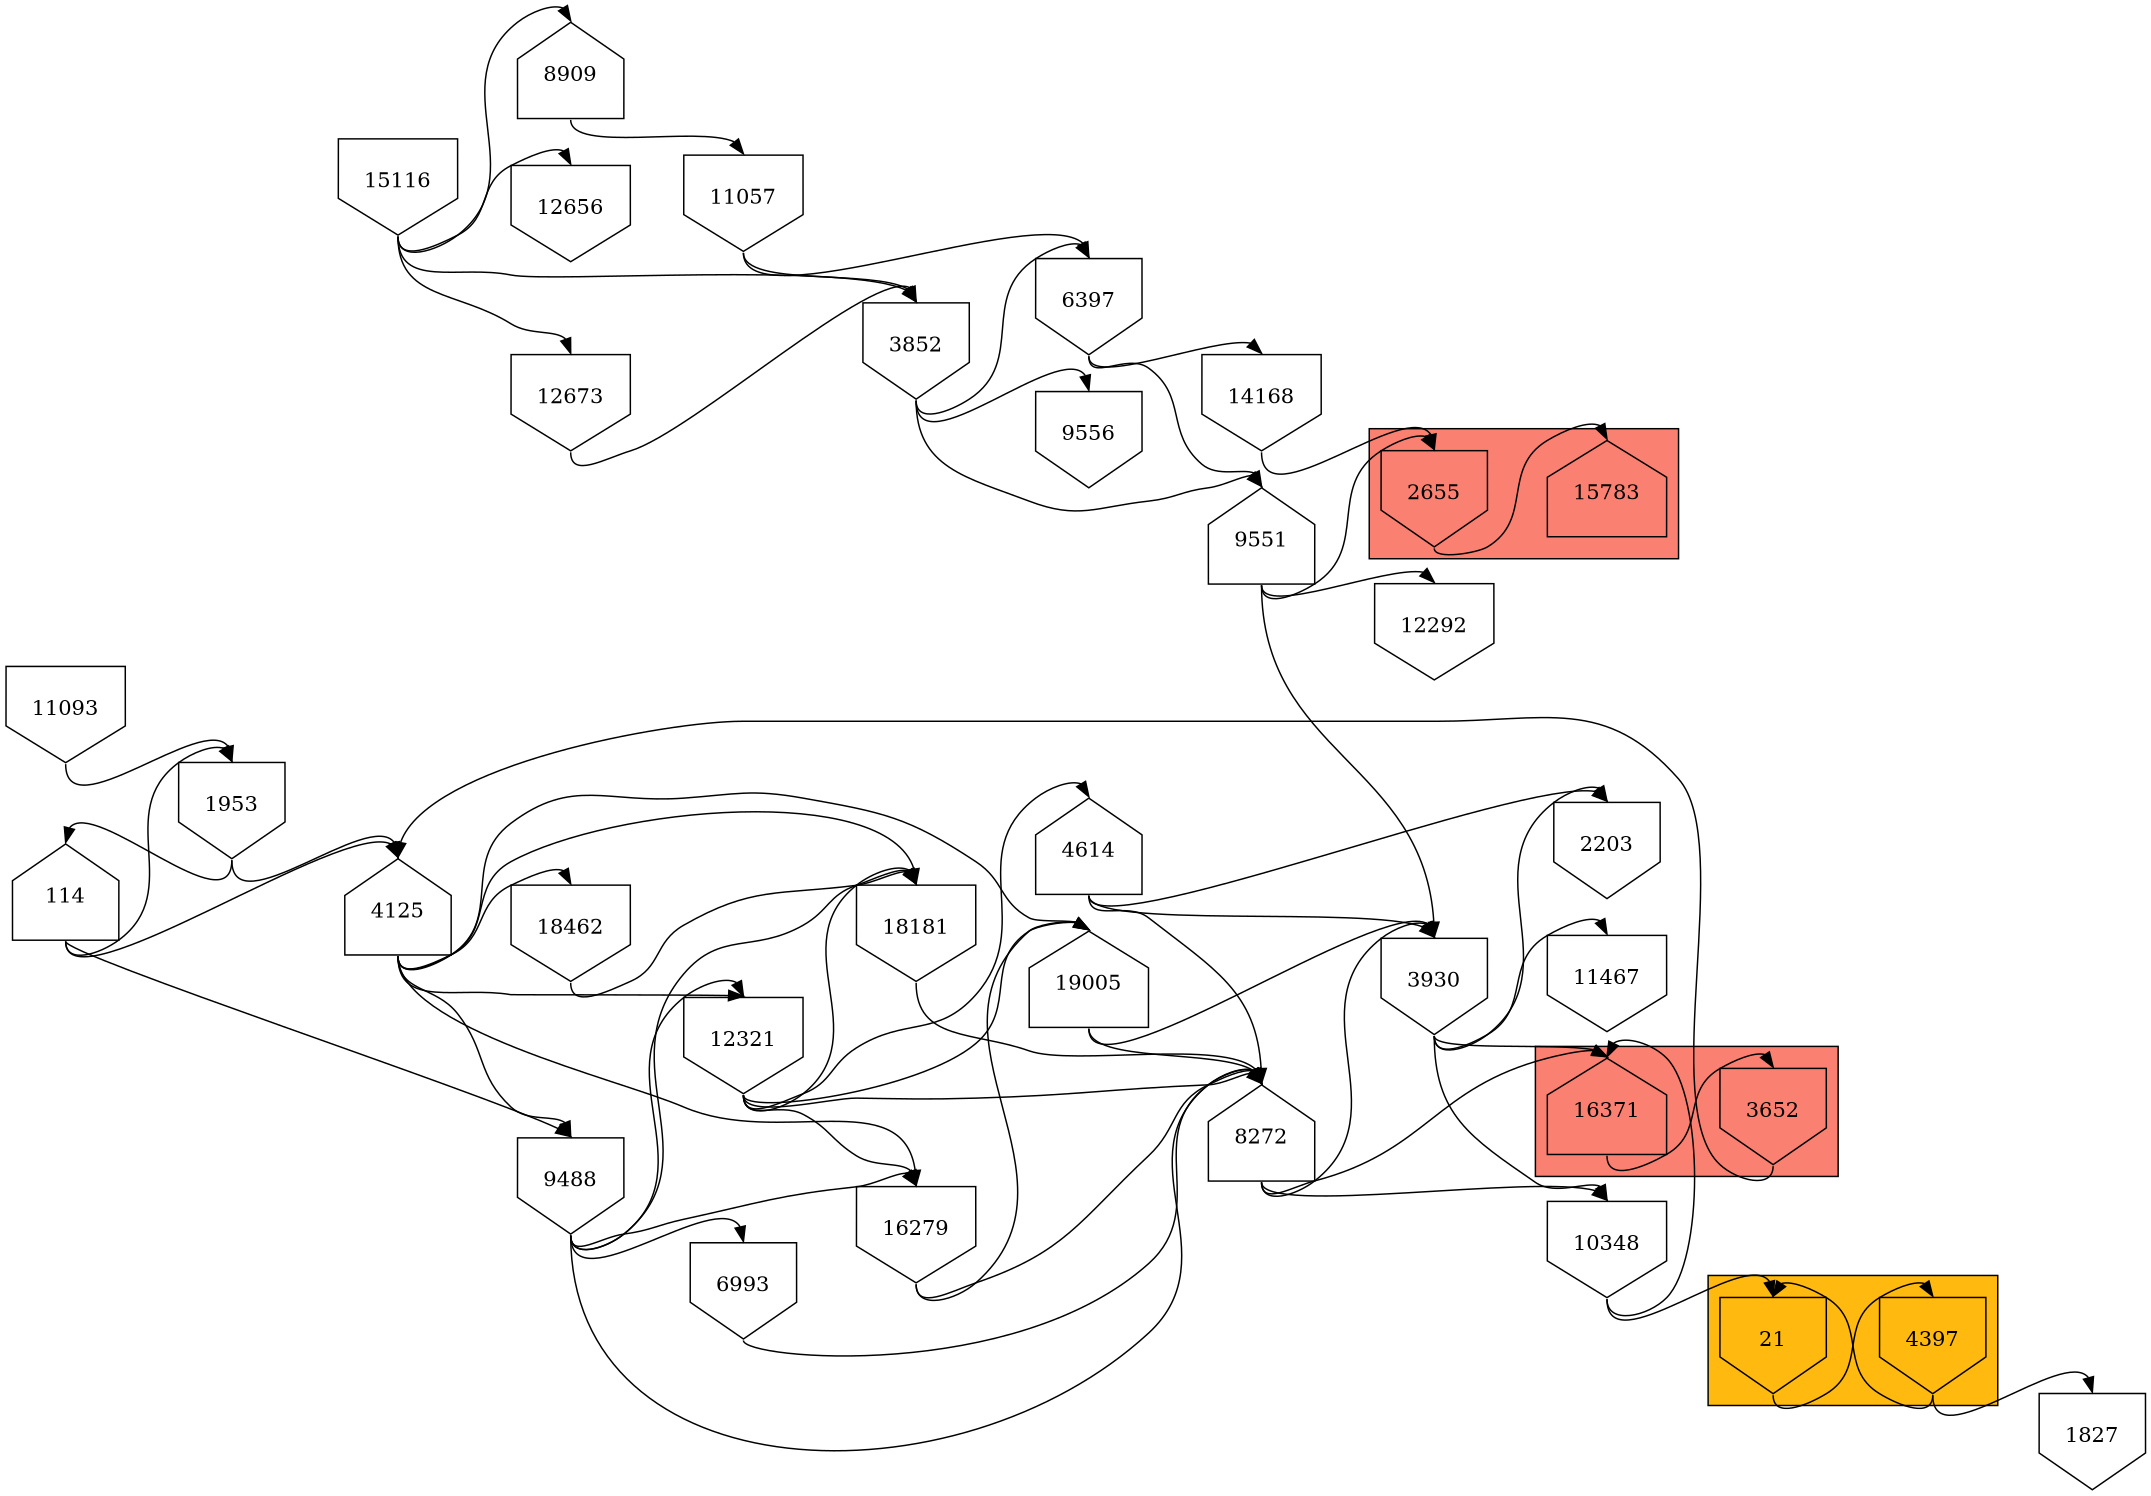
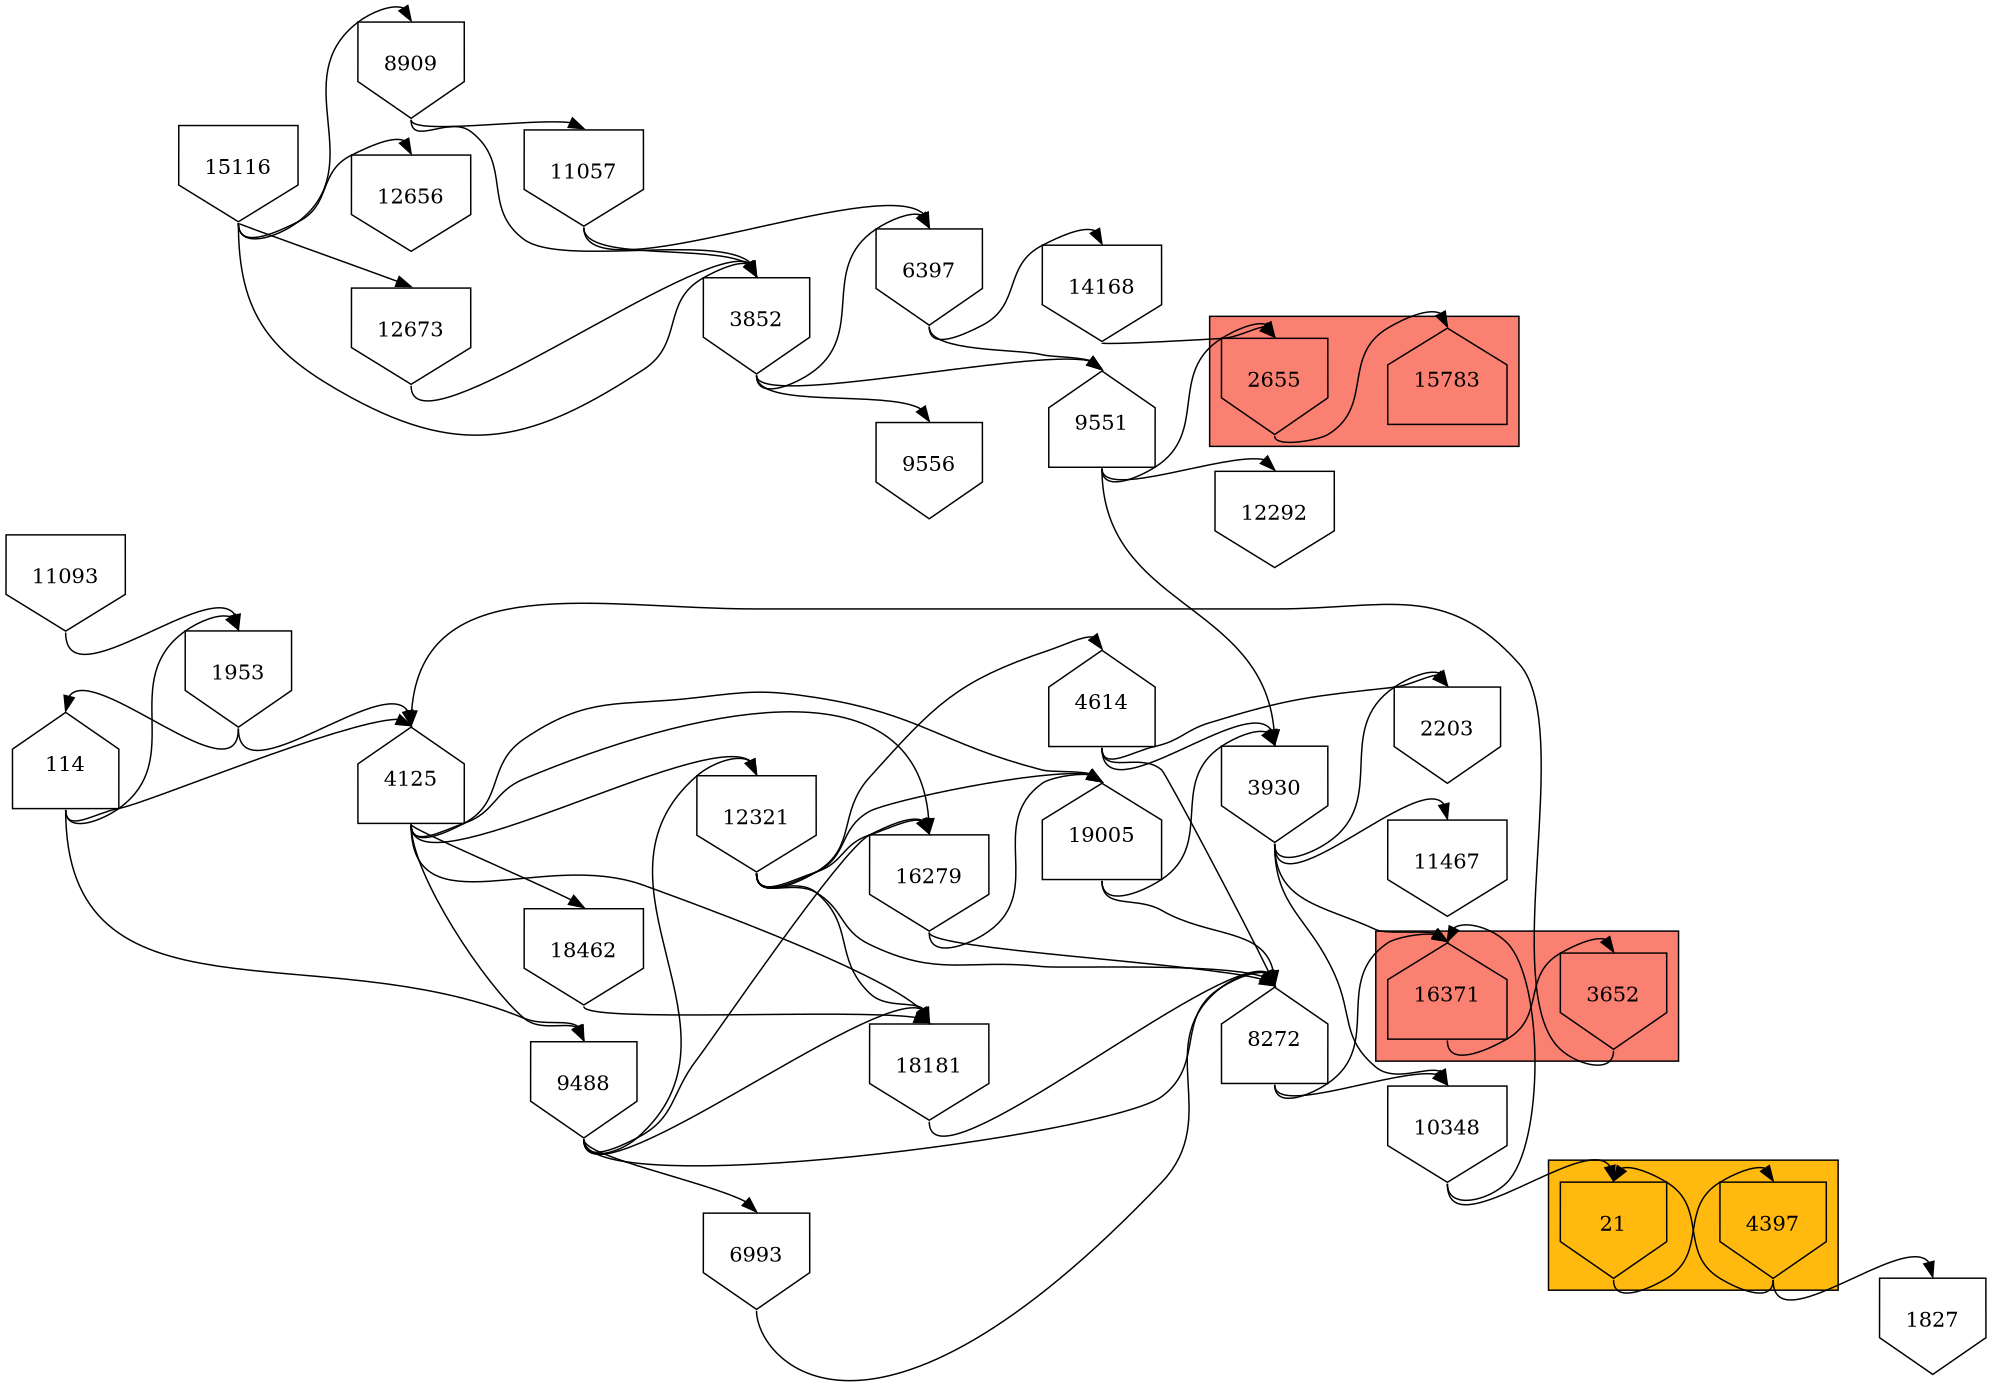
(571, 76) -> (411, 65)
none -> (541, 247)
(1349, 1068) -> none
